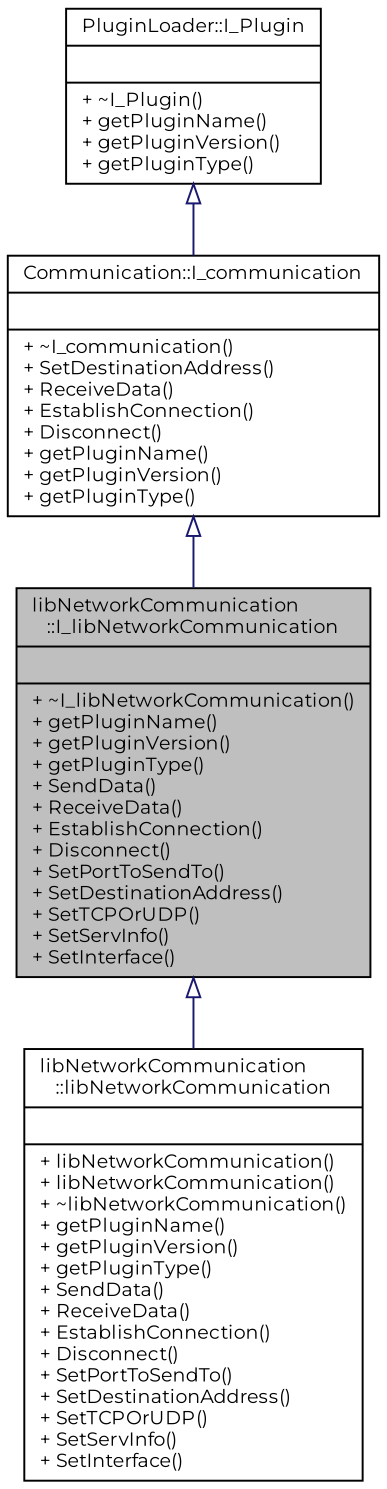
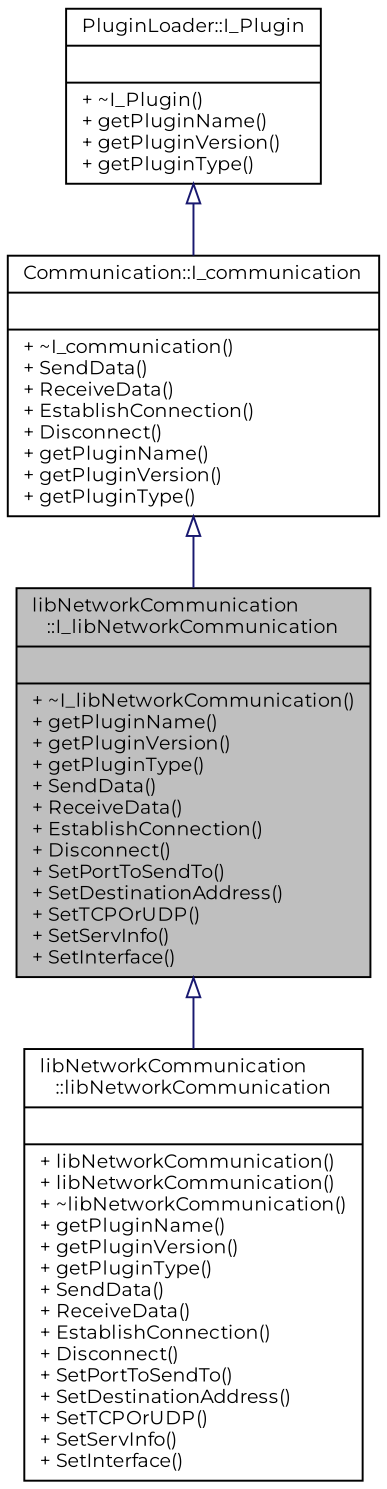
(150, 368) -> (86, 368)
